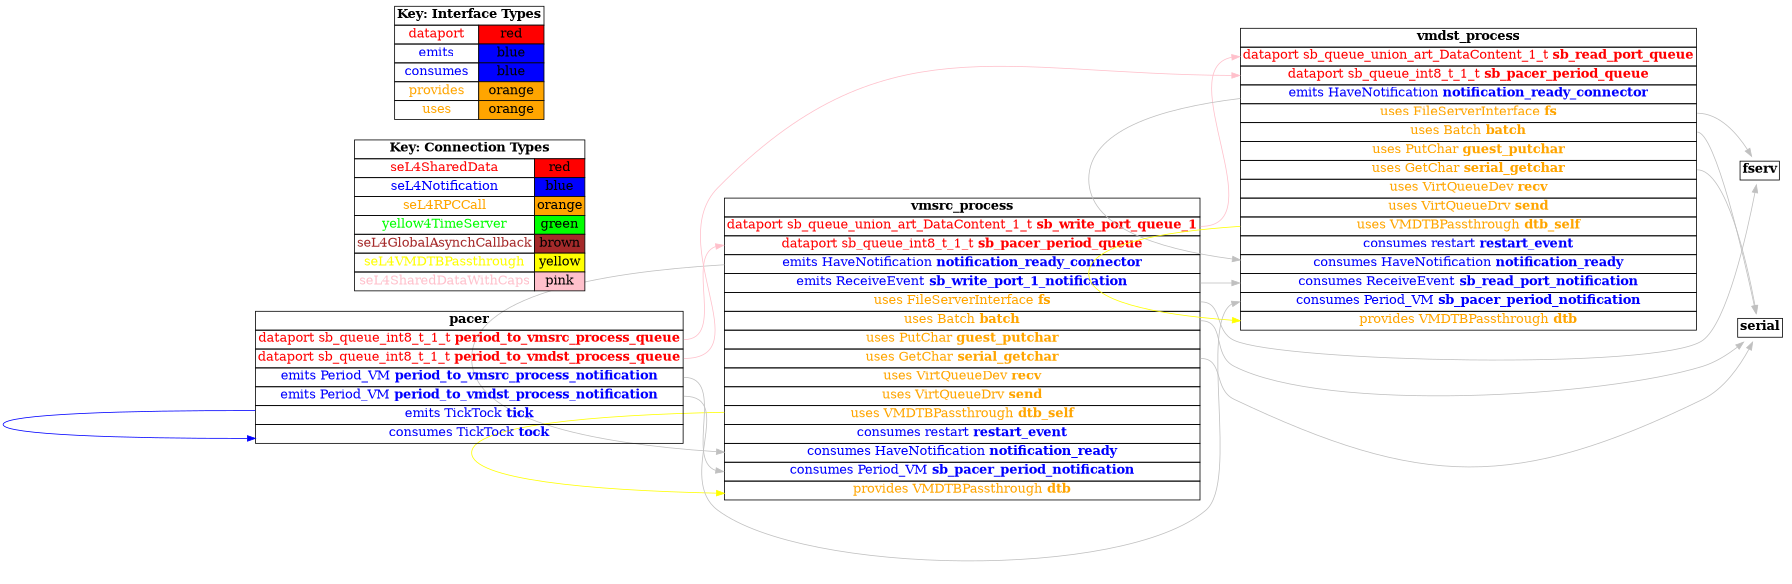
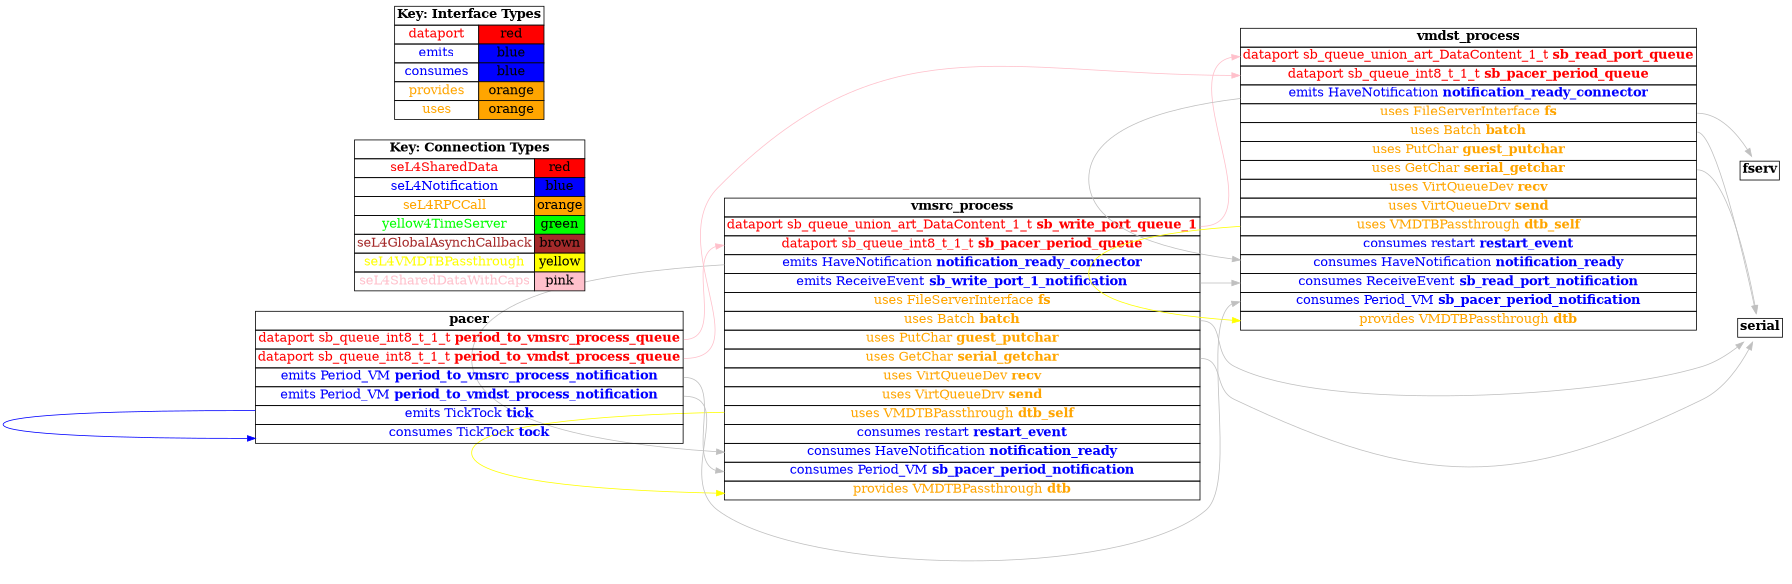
(1521, 360) -> none
